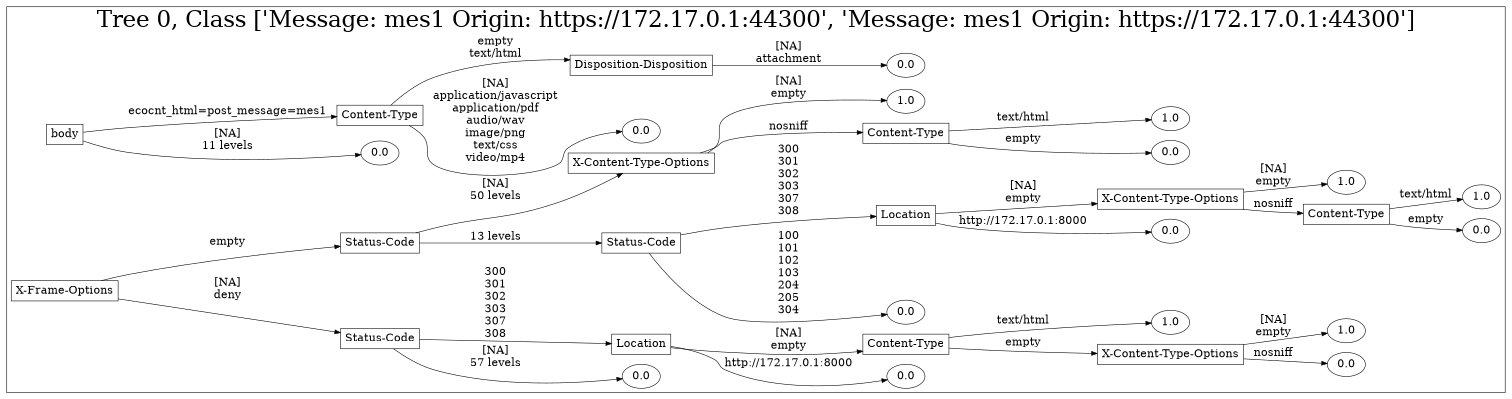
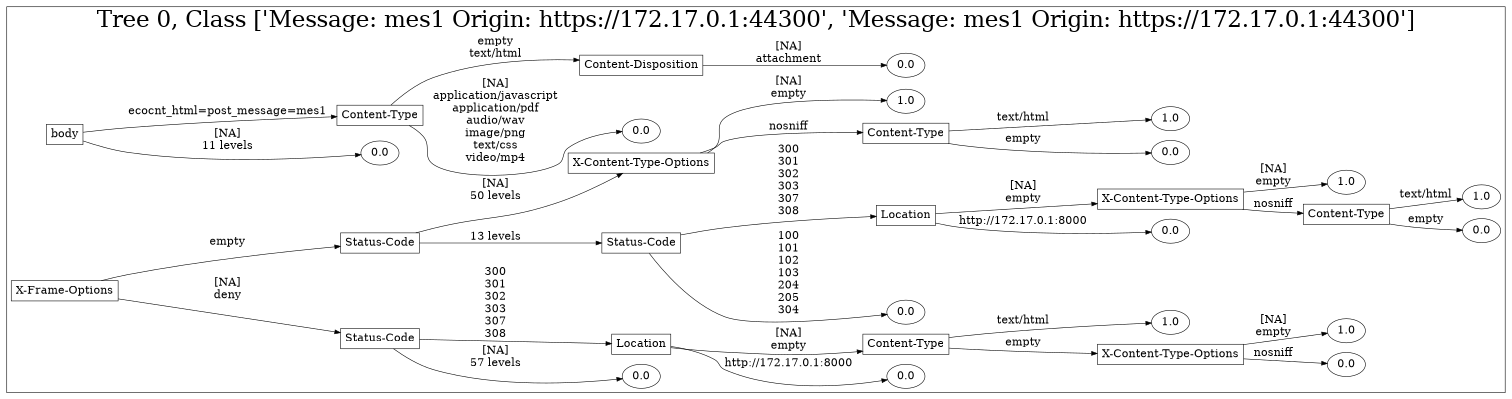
(641, 65) -> (641, 65)
